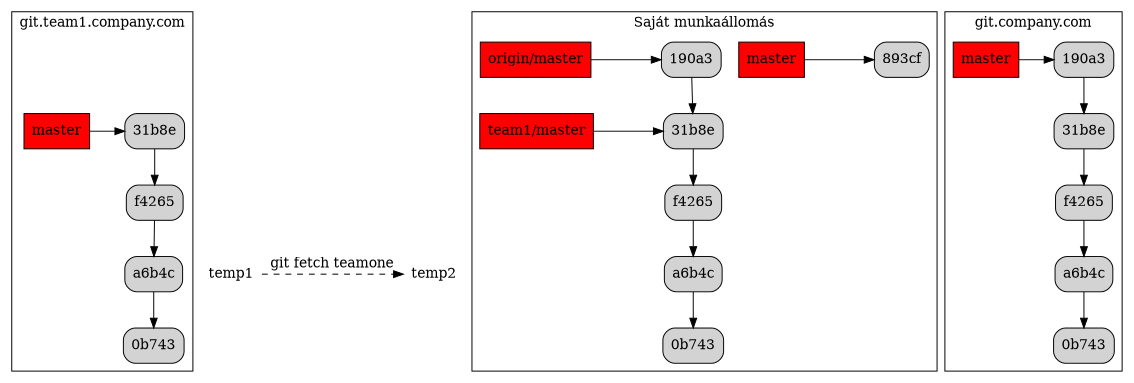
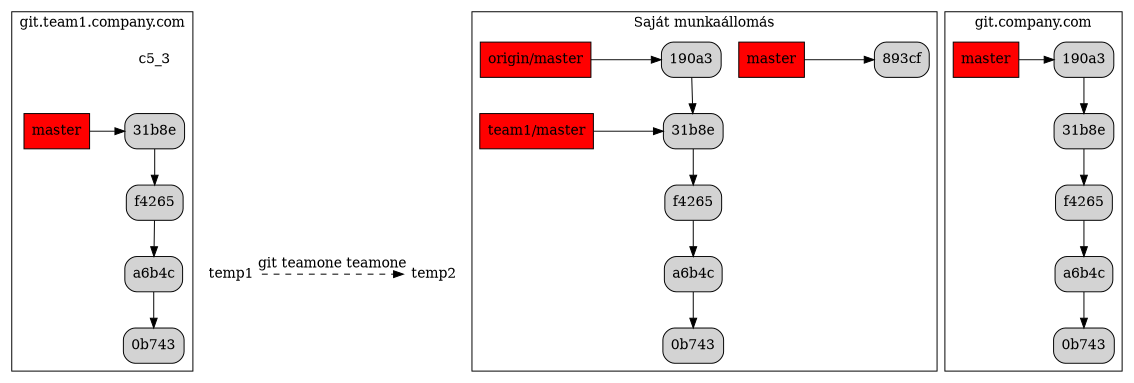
none -> (155, 60)
(332, 264) -> (332, 264)
